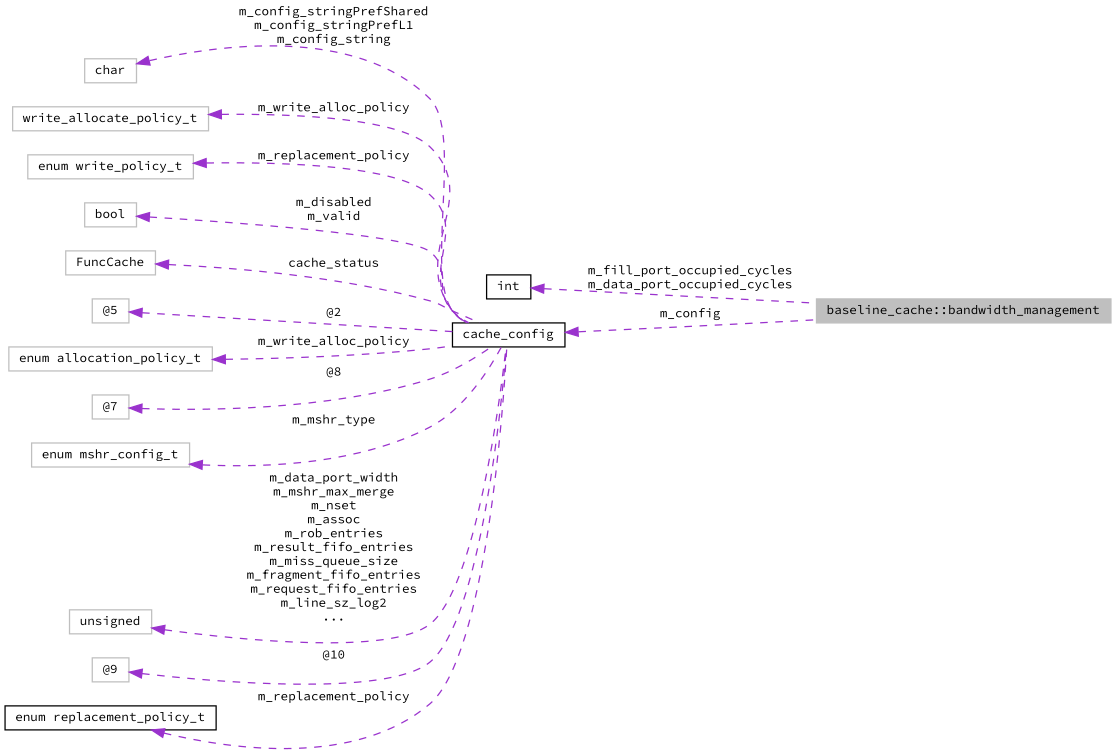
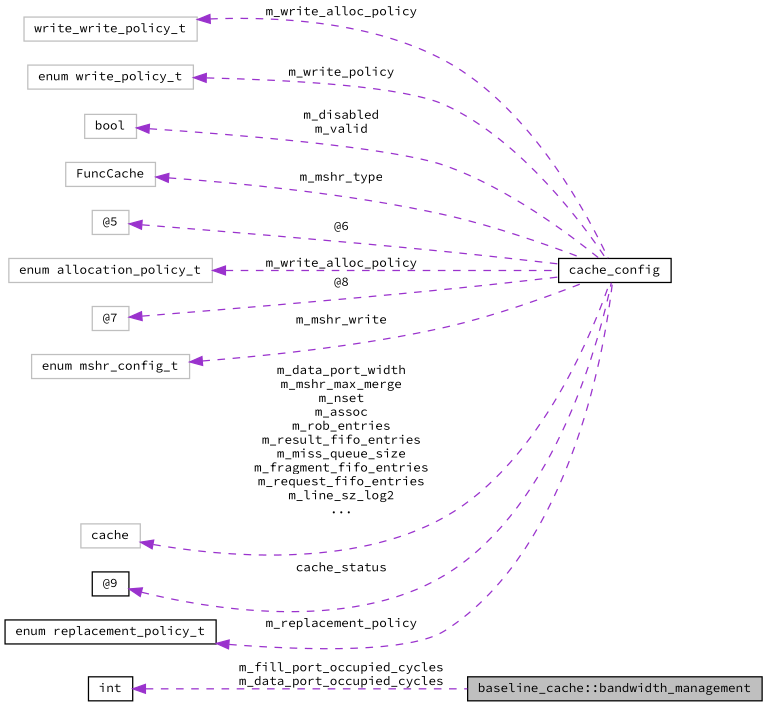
(111, 71) -> none
(111, 119) -> (111, 29)
(334, 156) -> (342, 73)
(334, 264) -> (342, 178)
(964, 311) -> (615, 689)
(334, 313) -> (342, 227)
(697, 326) -> none
(334, 420) -> (342, 320)
(111, 622) -> (111, 536)
(334, 655) -> (342, 568)
(111, 670) -> (111, 584)
